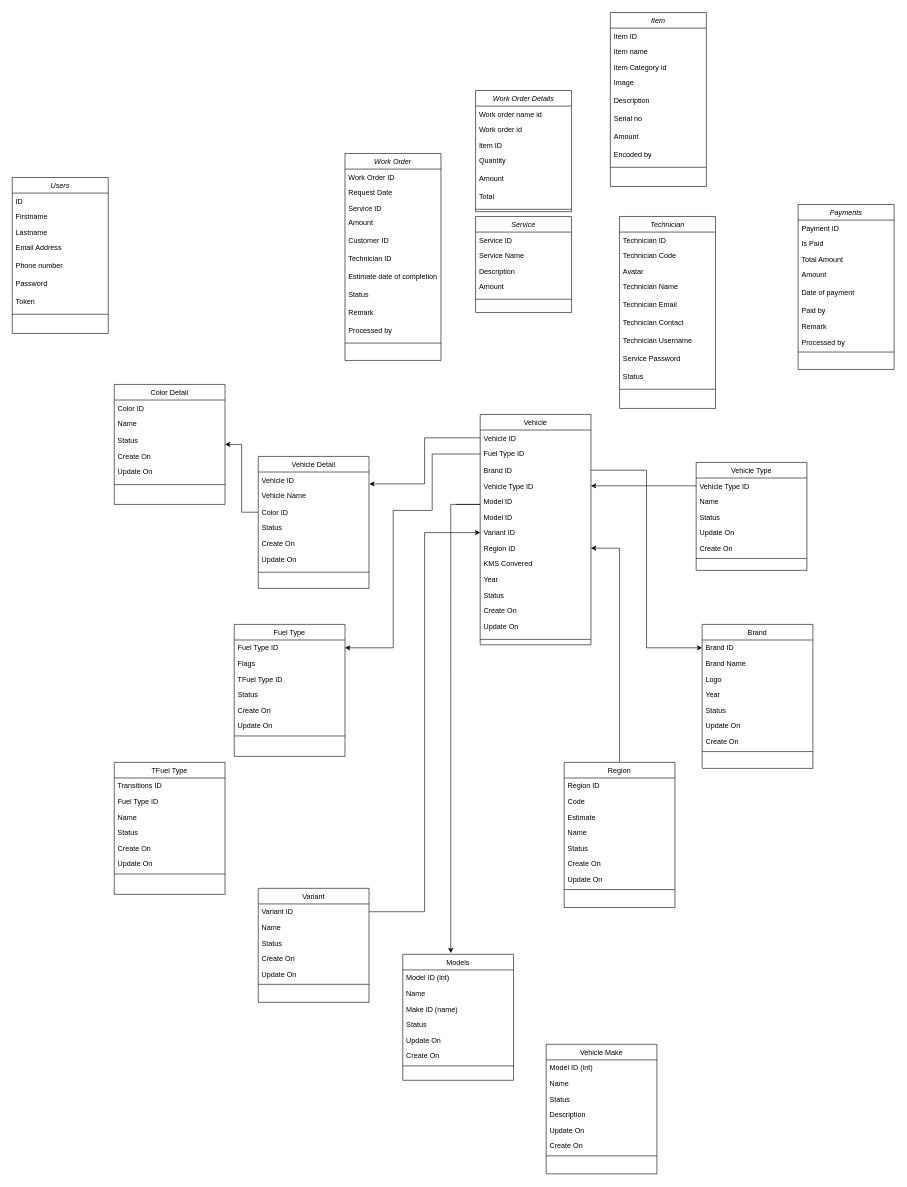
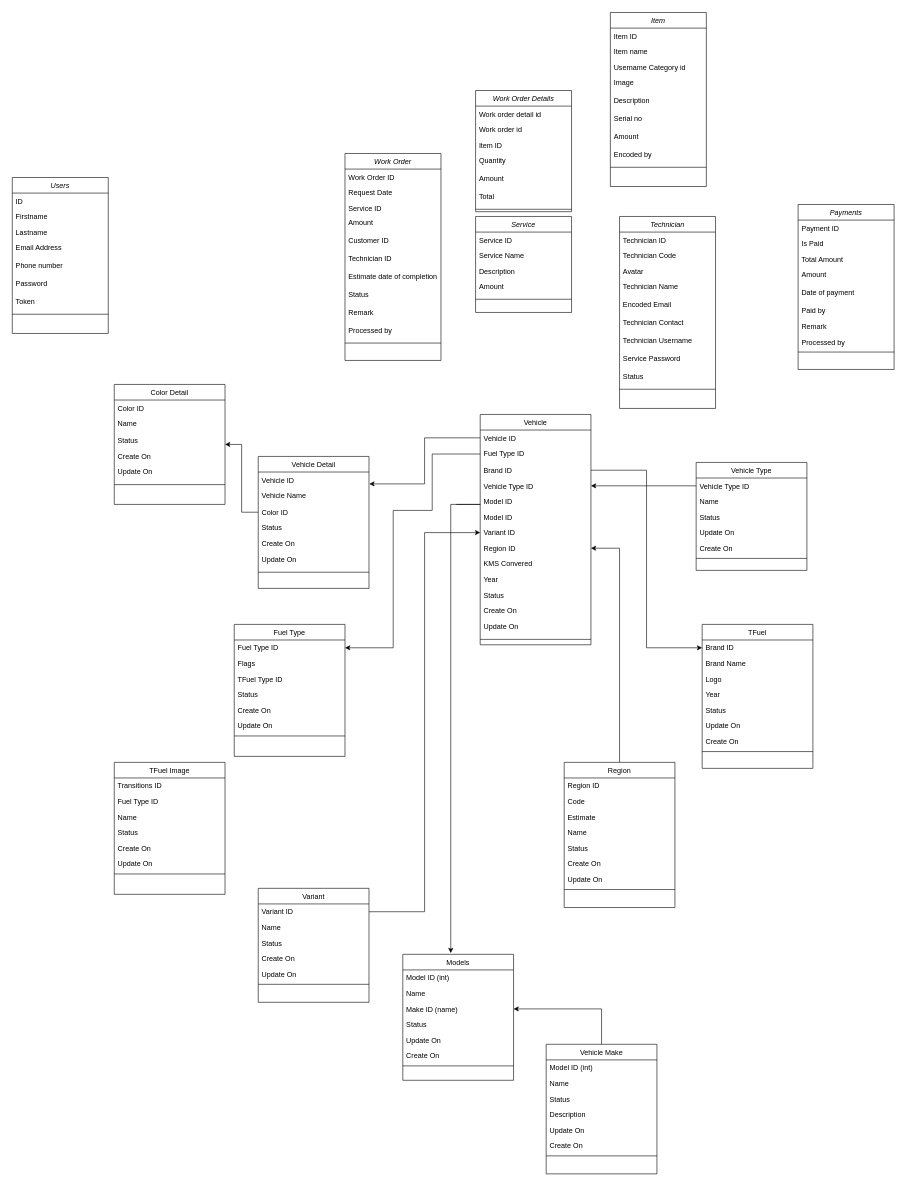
(643, 67) -> (651, 67)
(512, 114) -> (514, 114)
(651, 305) -> (646, 305)
(757, 632) -> (757, 632)
(169, 770) -> (169, 770)
none -> (602, 1025)
